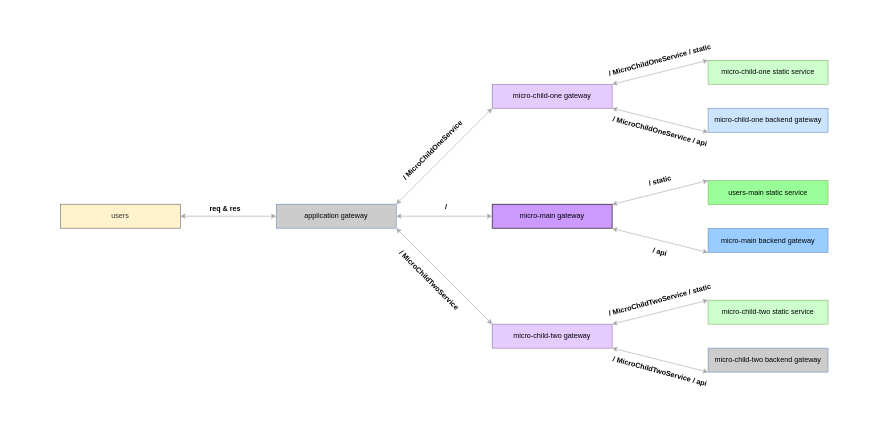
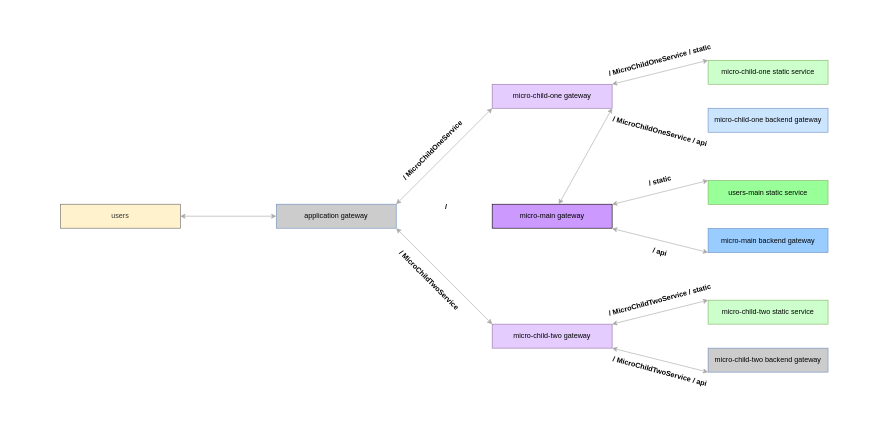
(660, 120) -> (586, 156)
(225, 209) -> none
(486, 216) -> none
